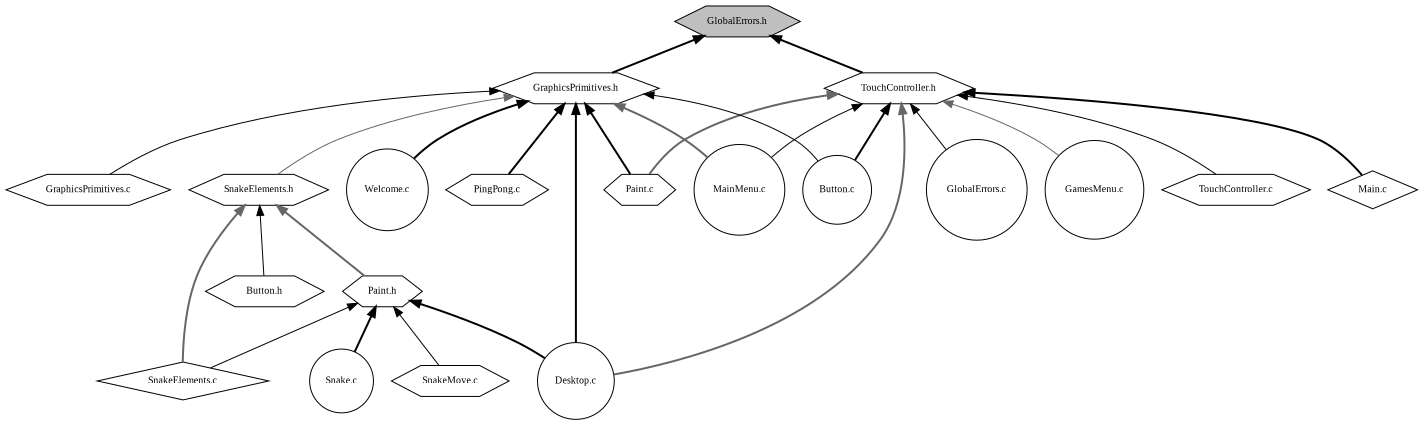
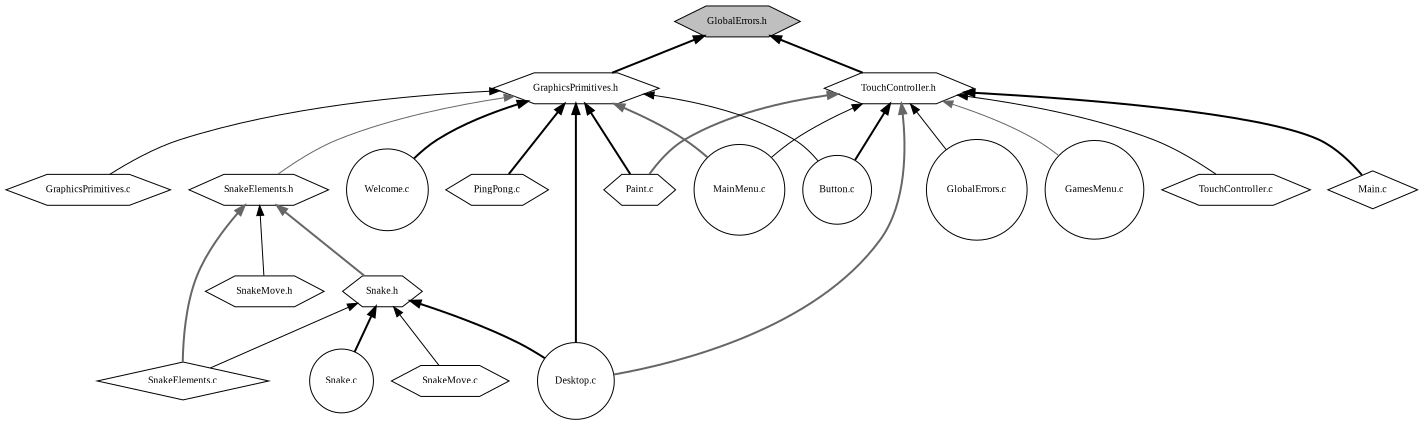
(265, 291) -> (265, 291)
(382, 291) -> (382, 291)
